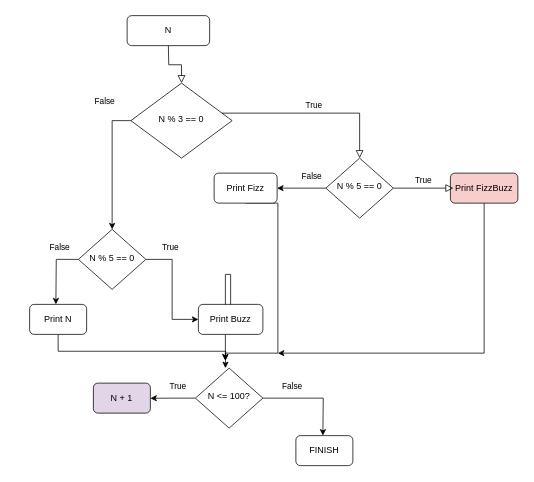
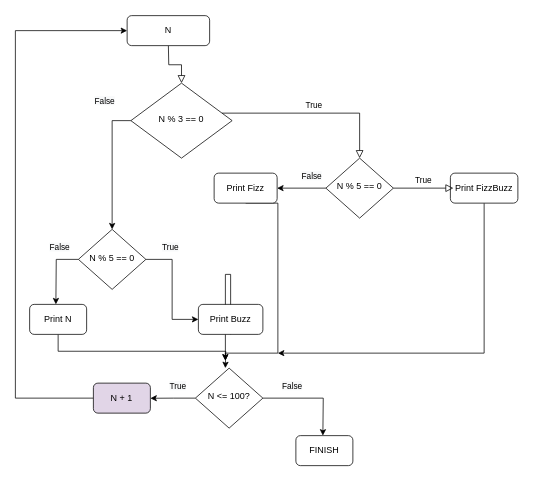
none -> (15, 163)
(484, 188) -> (484, 188)
